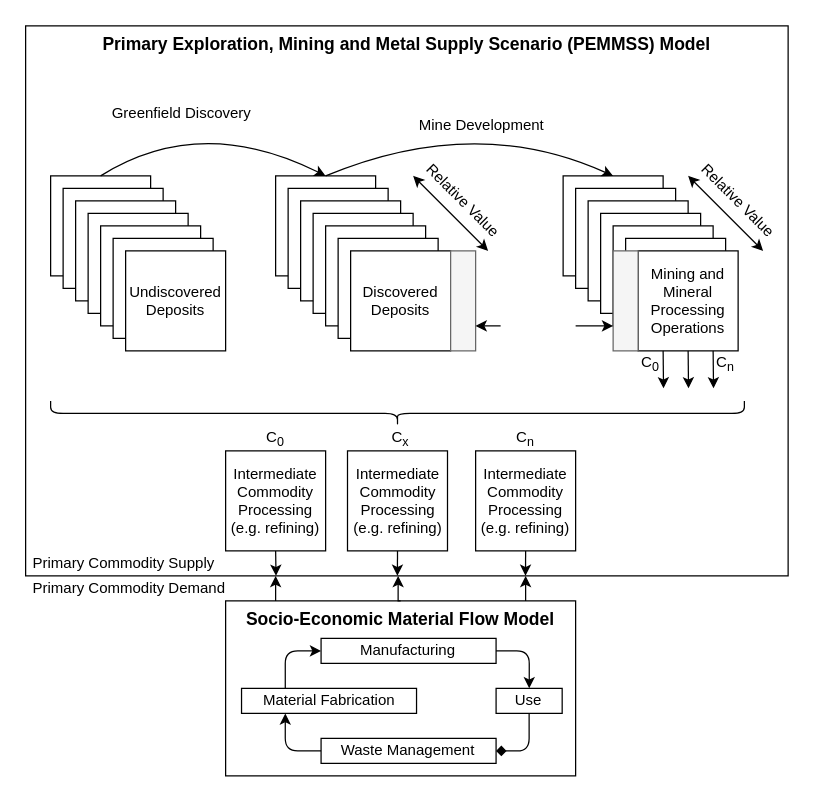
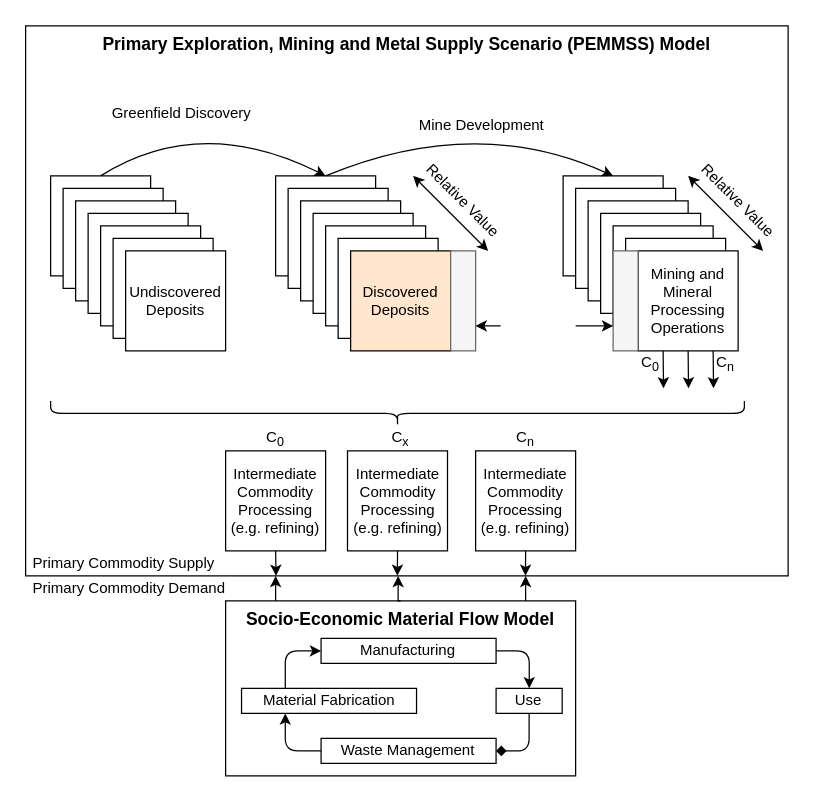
(401, 301) -> (401, 301)
